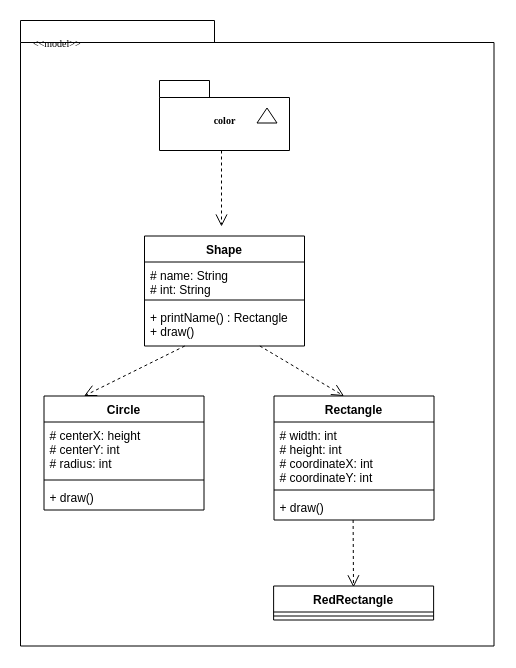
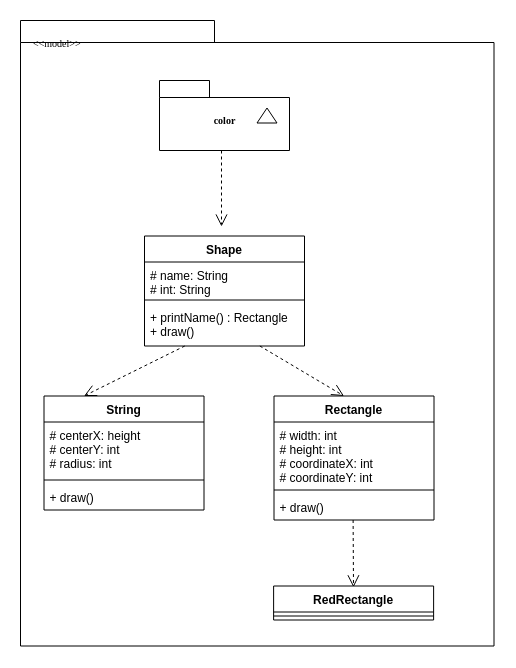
(124, 410) -> (124, 410)
